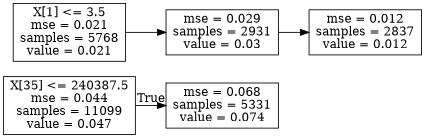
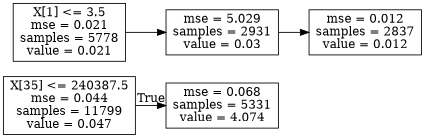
(69, 32) -> (69, 32)
(222, 32) -> (222, 32)
(69, 106) -> (69, 106)
(222, 106) -> (222, 106)
